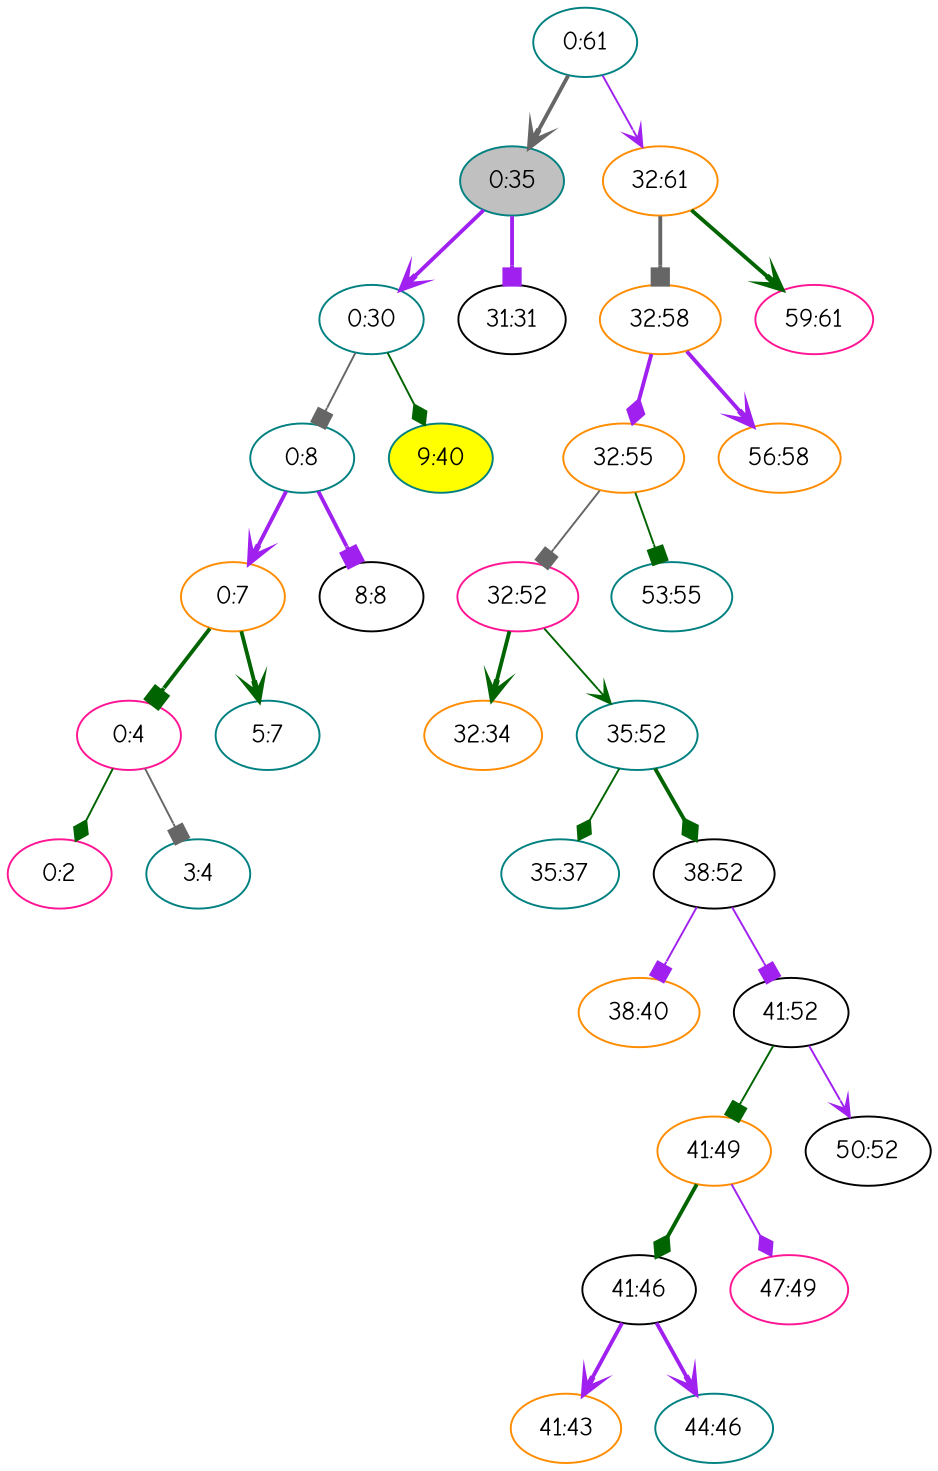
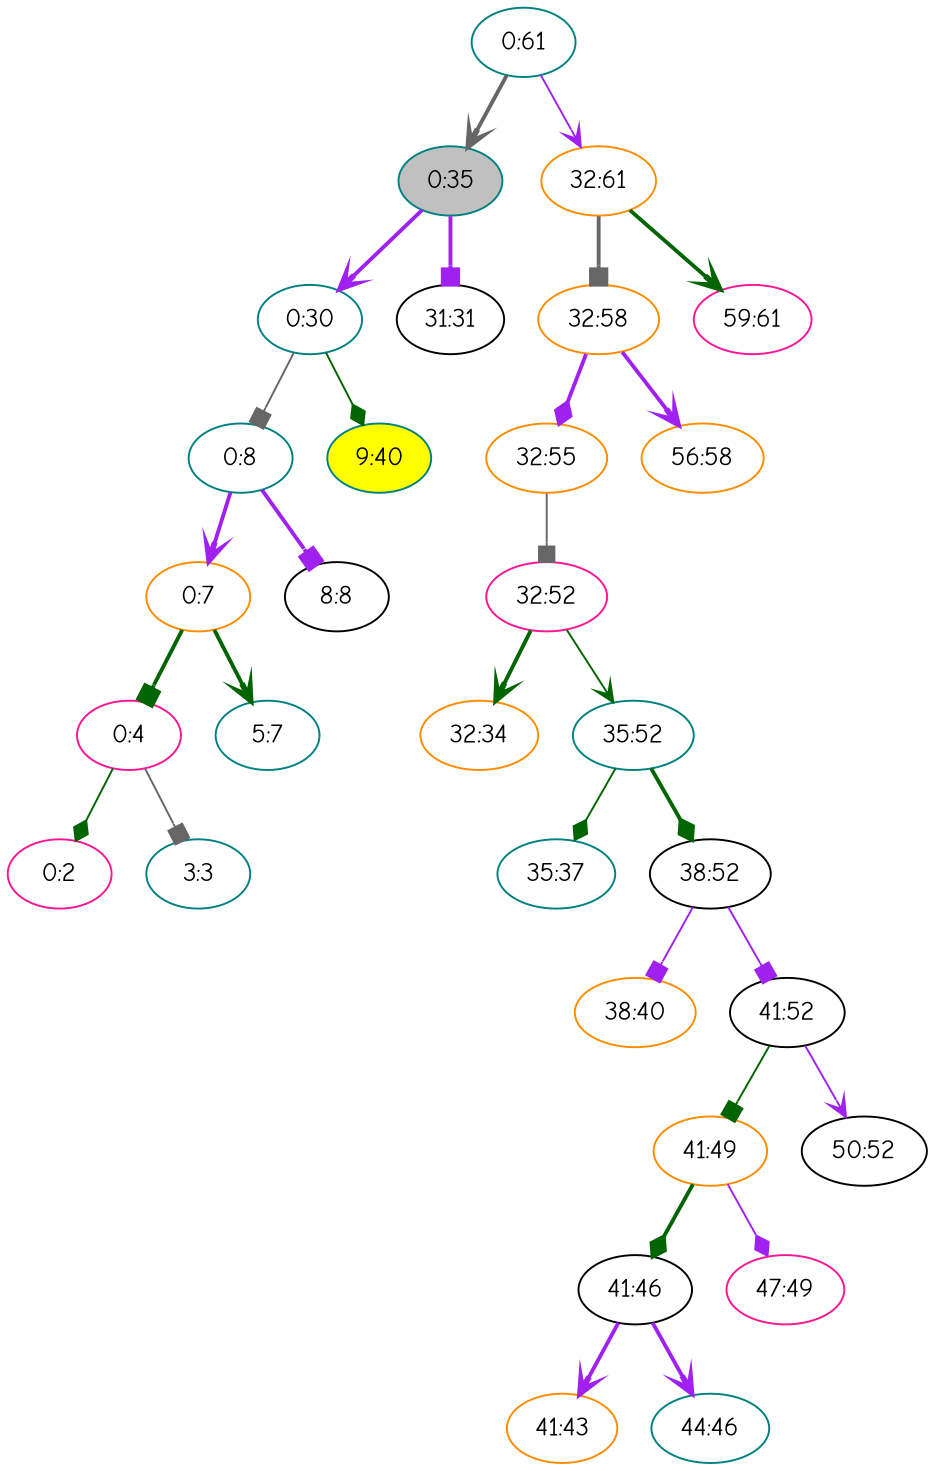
(672, 597) -> none
(198, 874) -> (198, 874)
